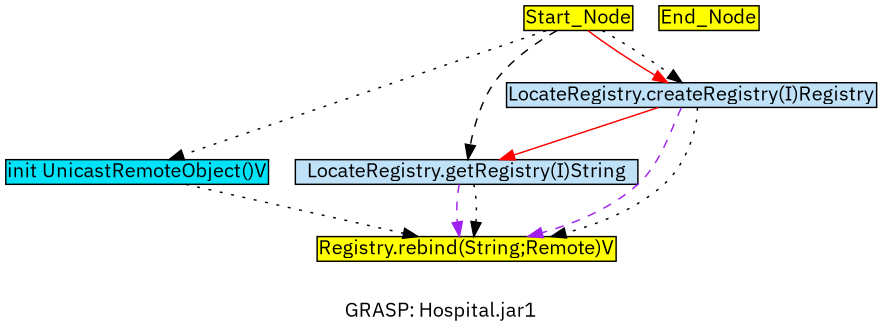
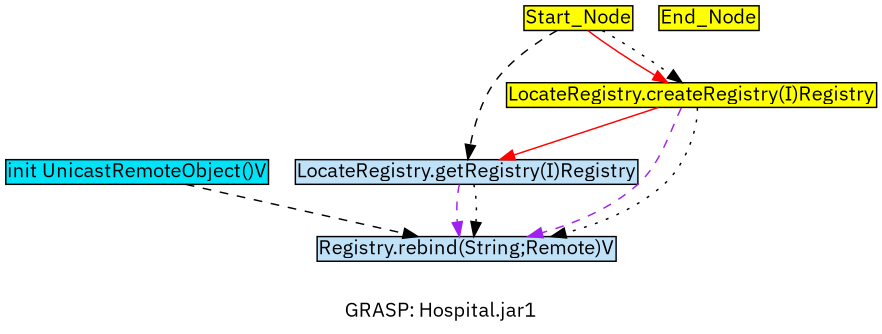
(364, 93) -> none
(692, 95) -> (692, 95)
(467, 172) -> (467, 172)
(295, 209) -> (295, 209)
(467, 249) -> (467, 249)
